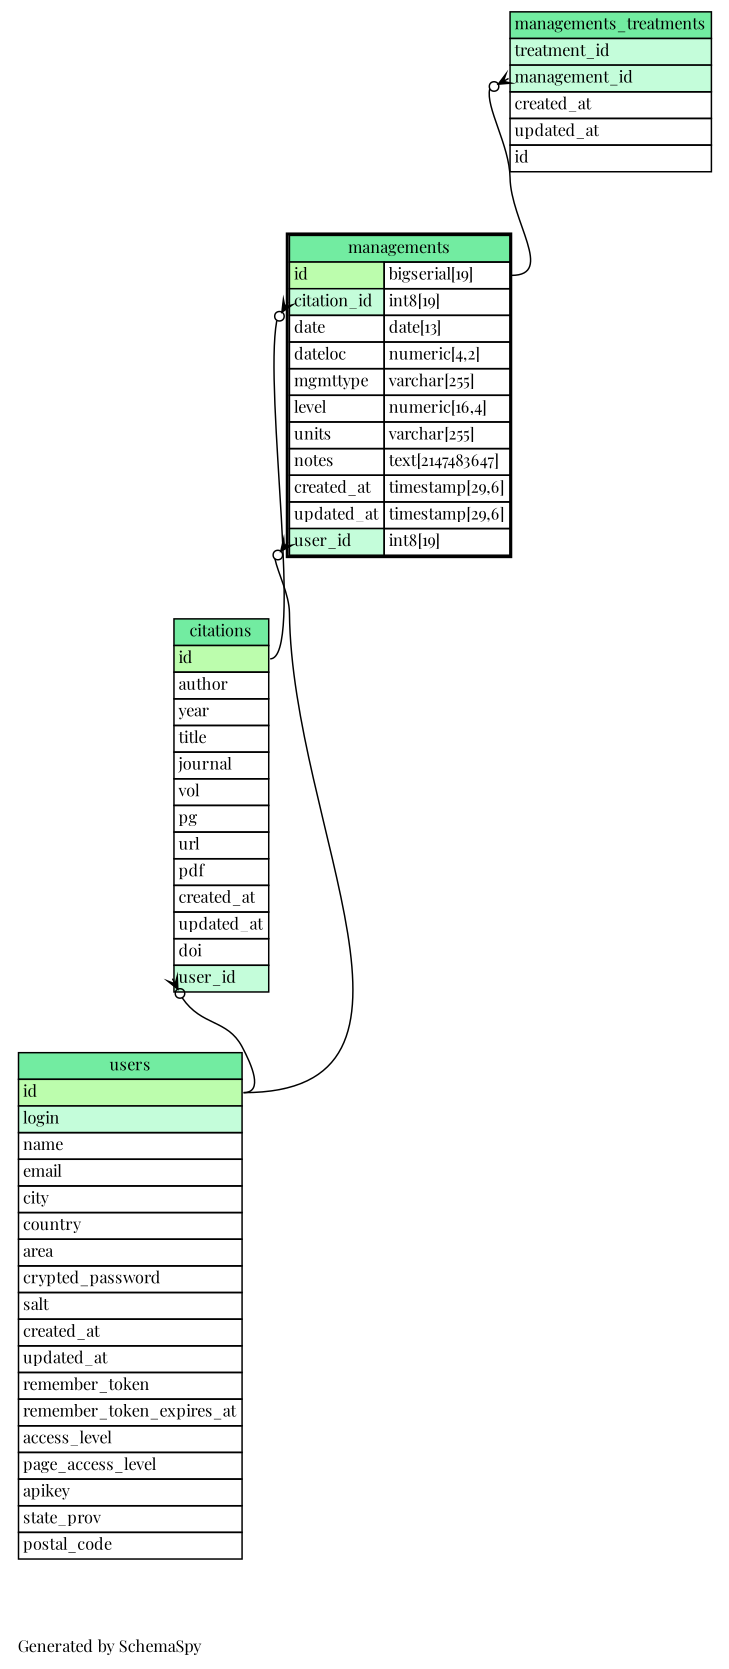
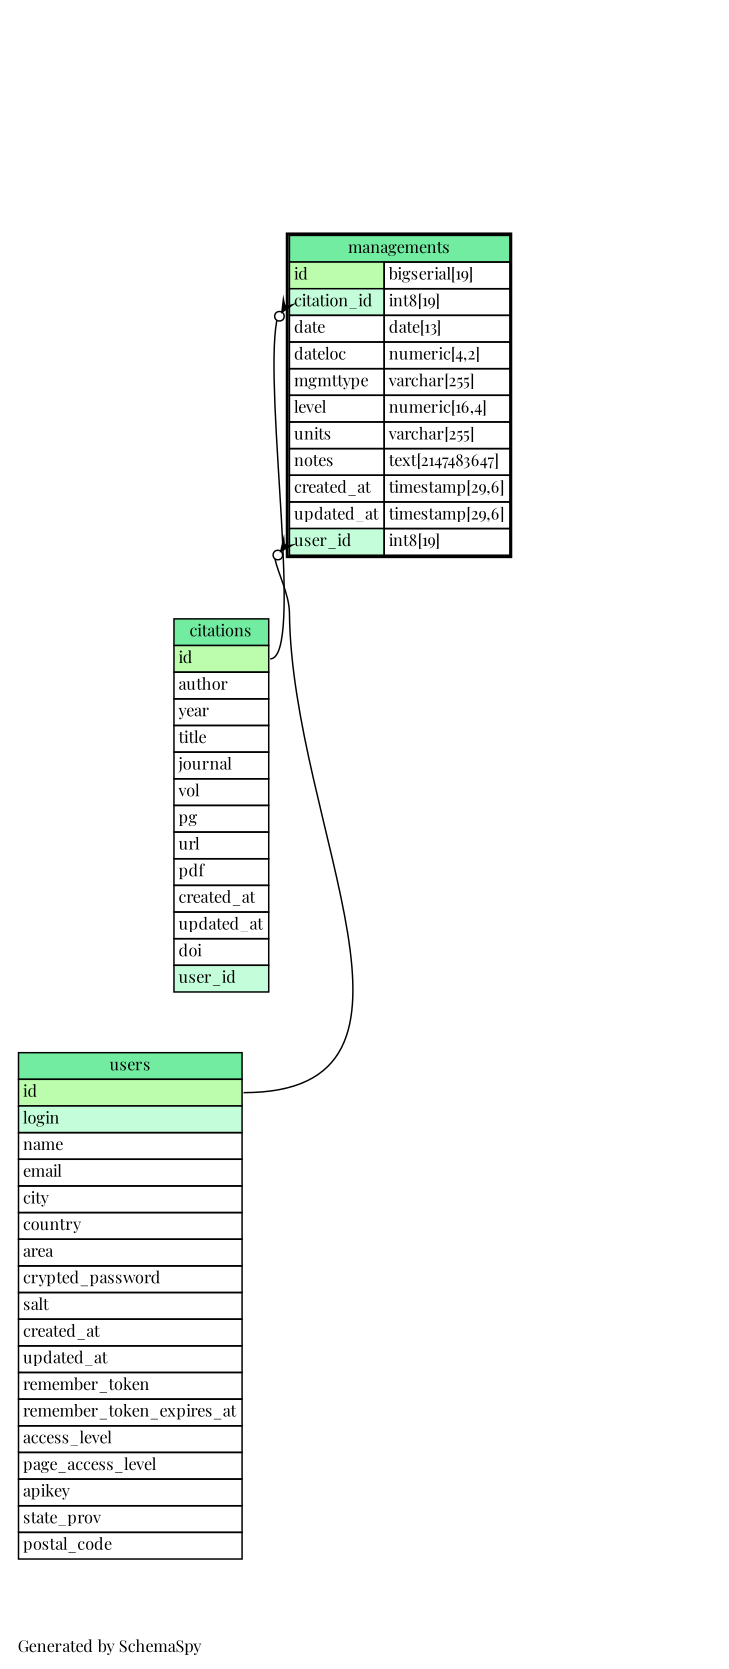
(611, 92) -> none
(235, 1037) -> none
